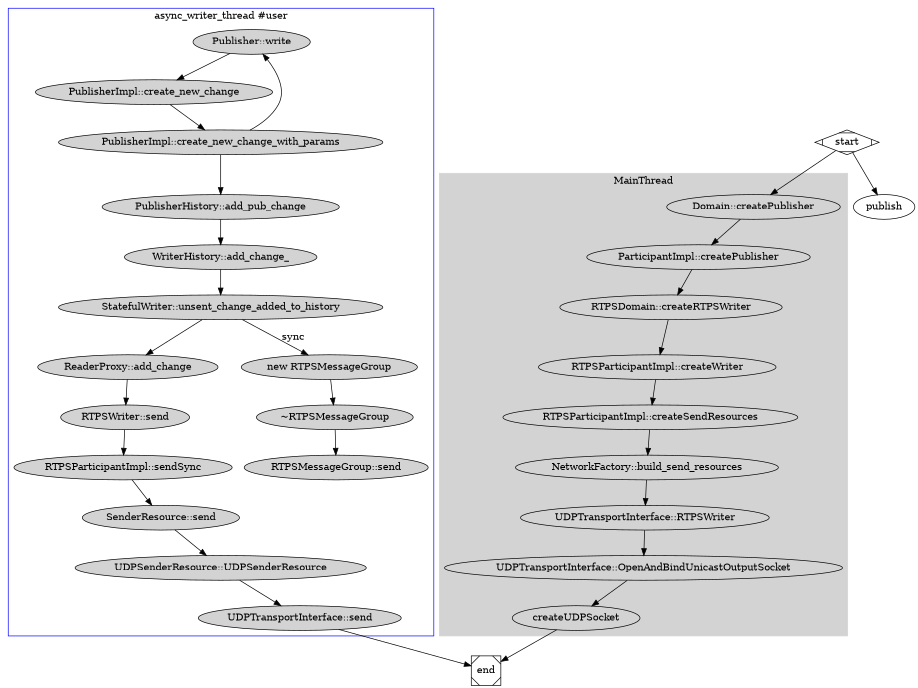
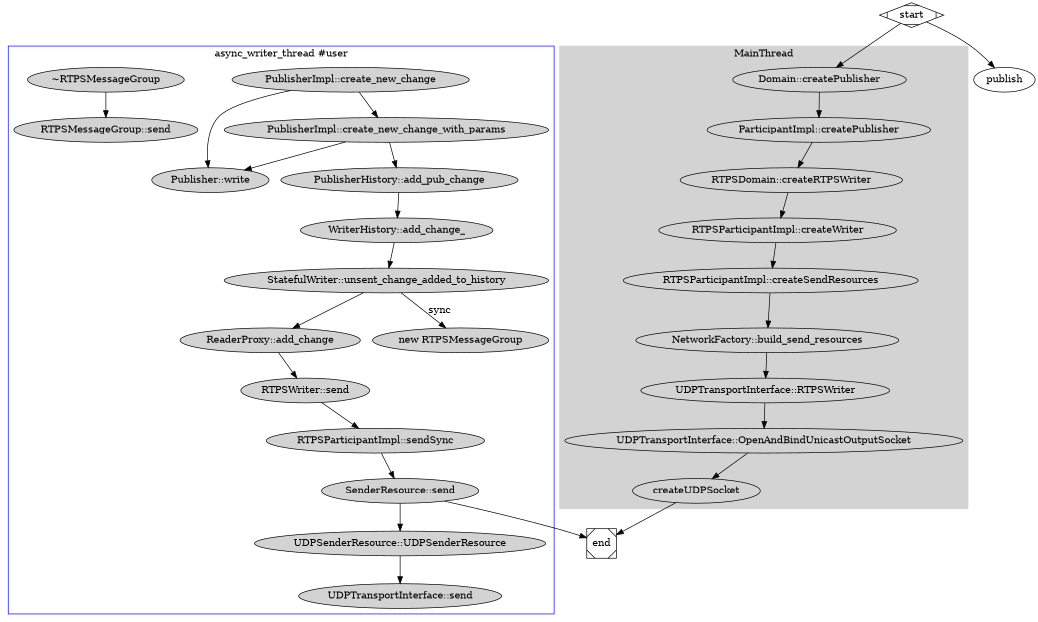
(207, 65) -> (232, 108)
(332, 389) -> none
(402, 647) -> (513, 517)
